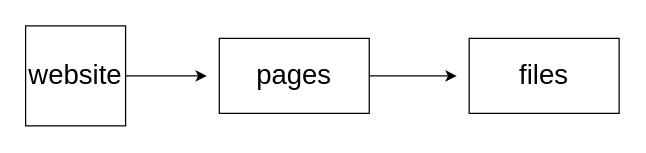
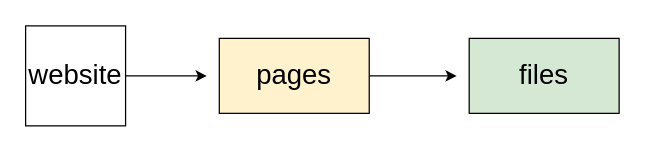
(294, 76) -> (294, 76)
(544, 76) -> (544, 76)
